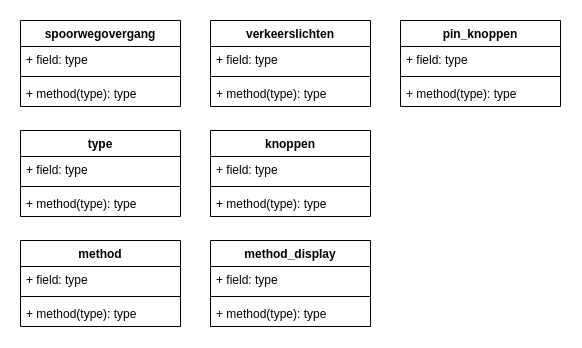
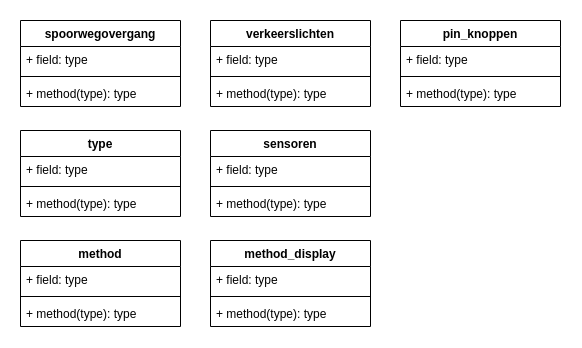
(291, 145) -> (291, 145)
